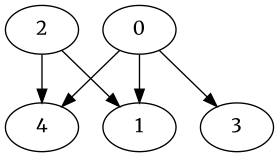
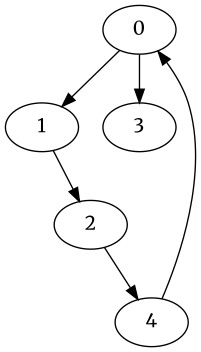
(85, 73) -> (63, 170)
(97, 73) -> (194, 180)
